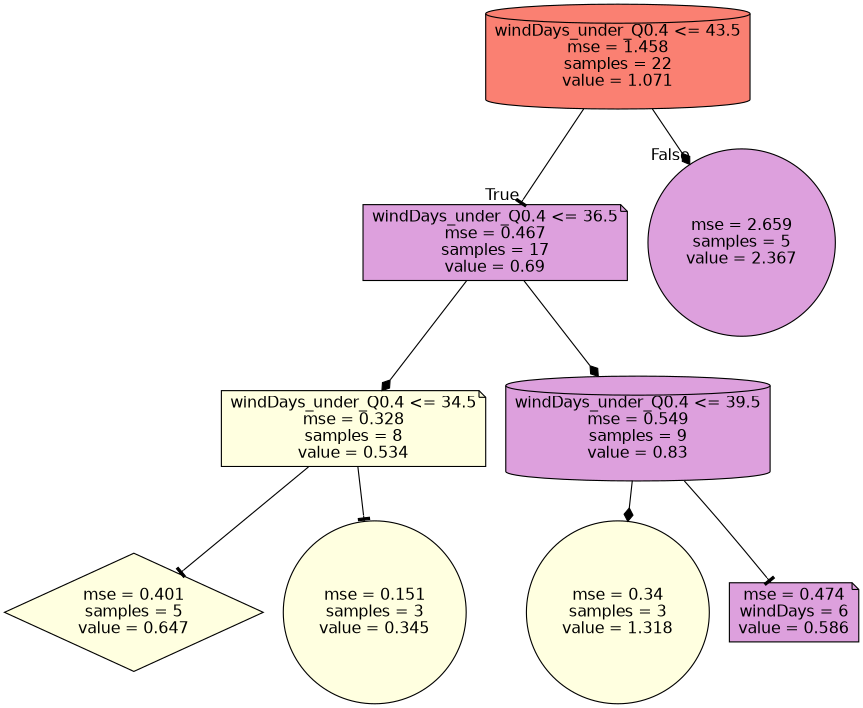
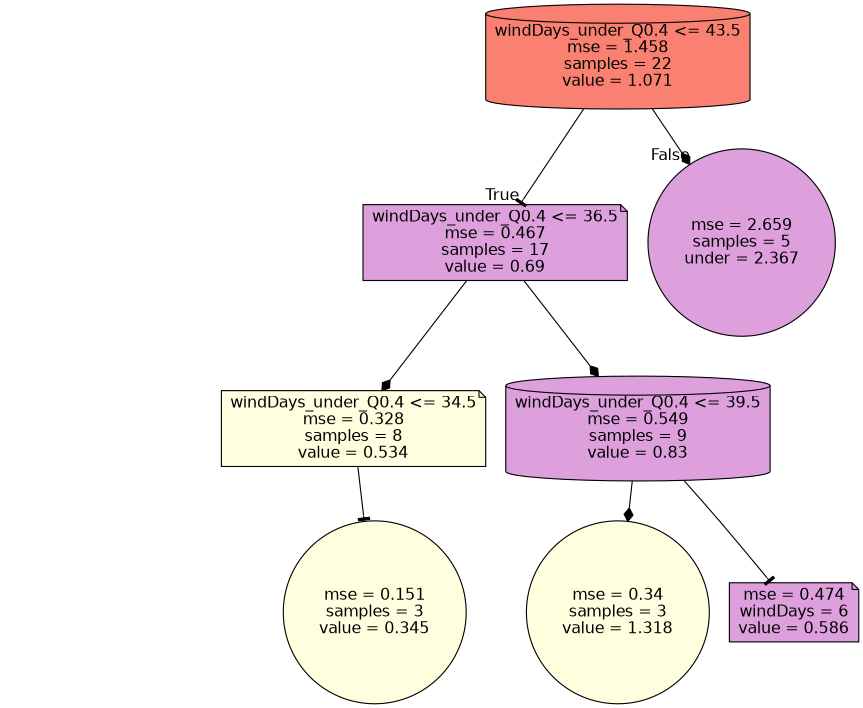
(742, 243) -> (742, 243)
(134, 612) -> none
